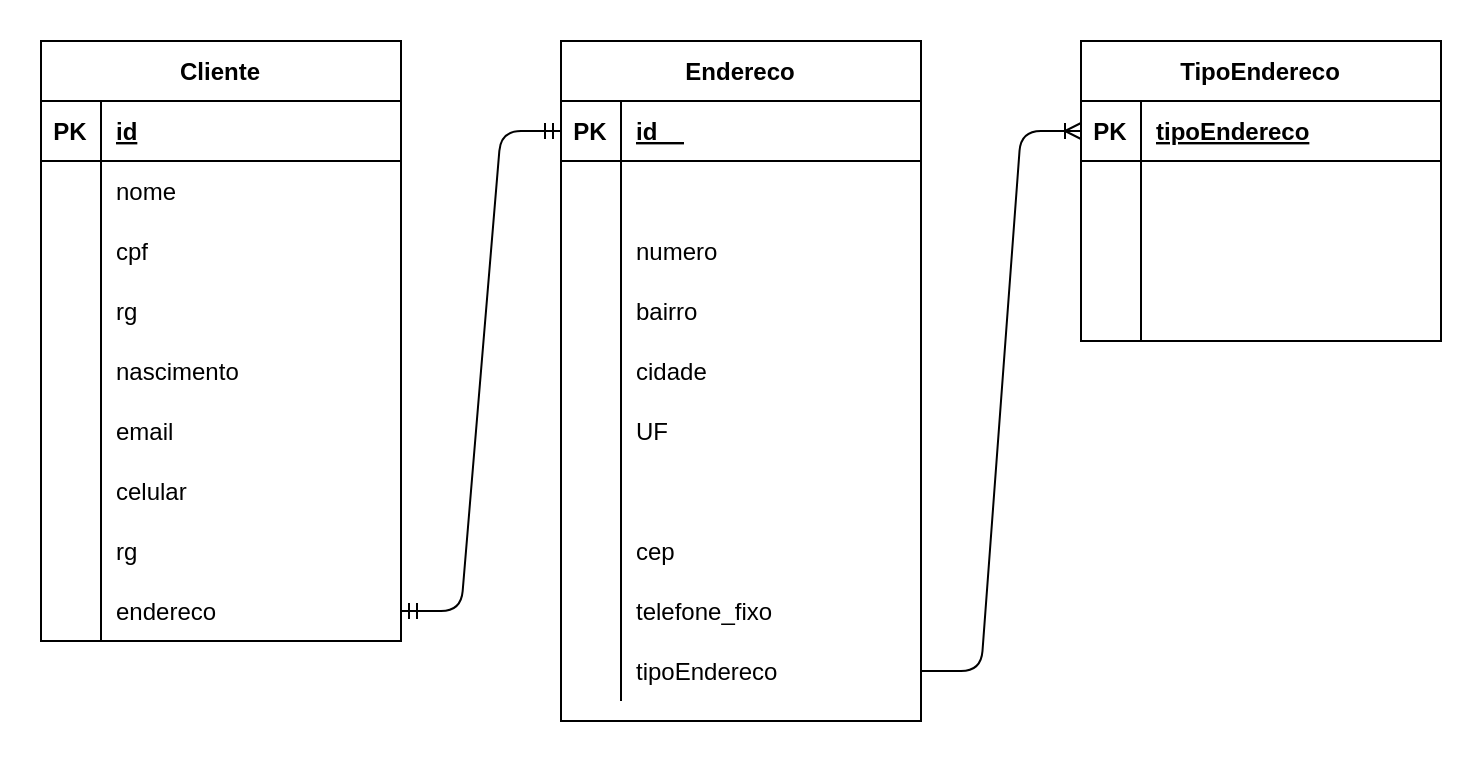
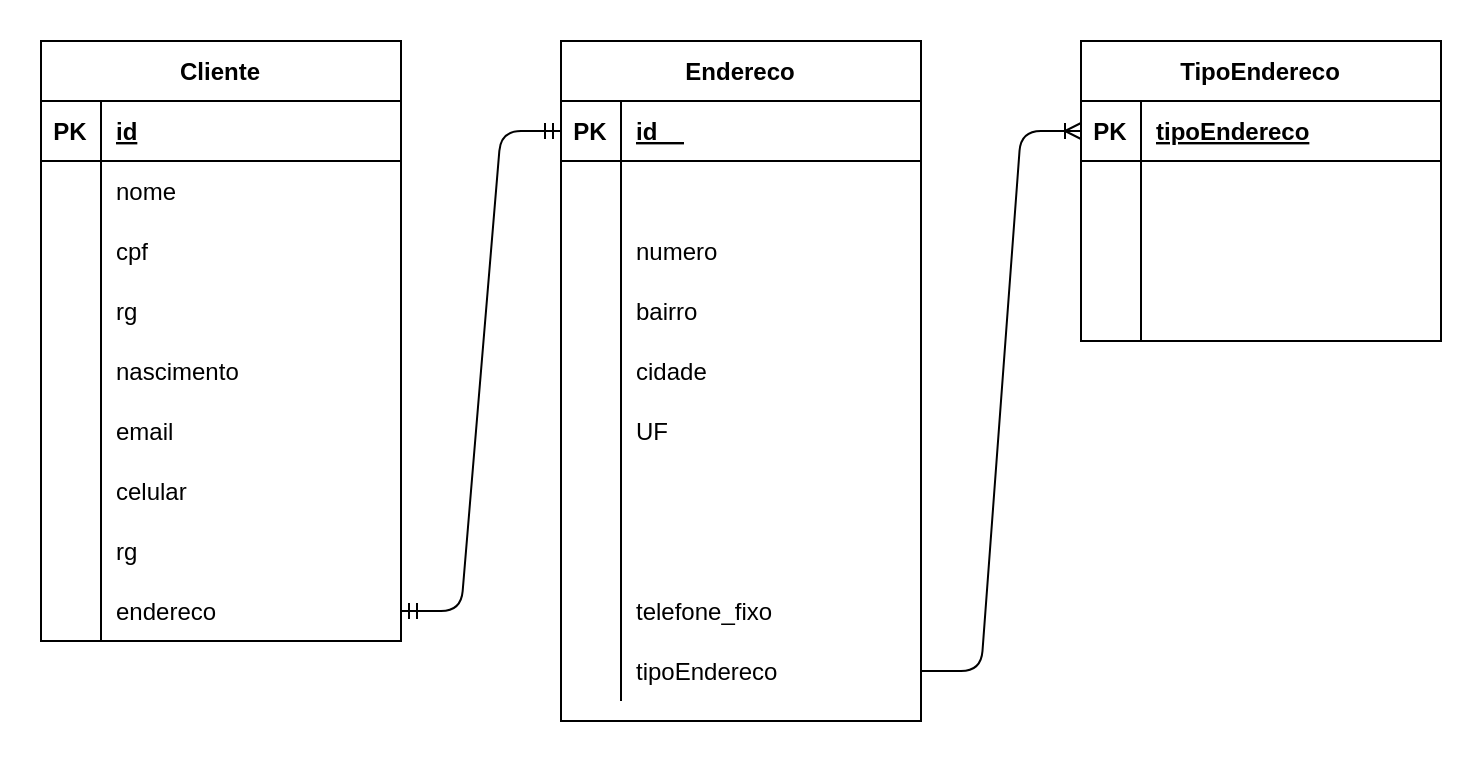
(771, 551) -> none
